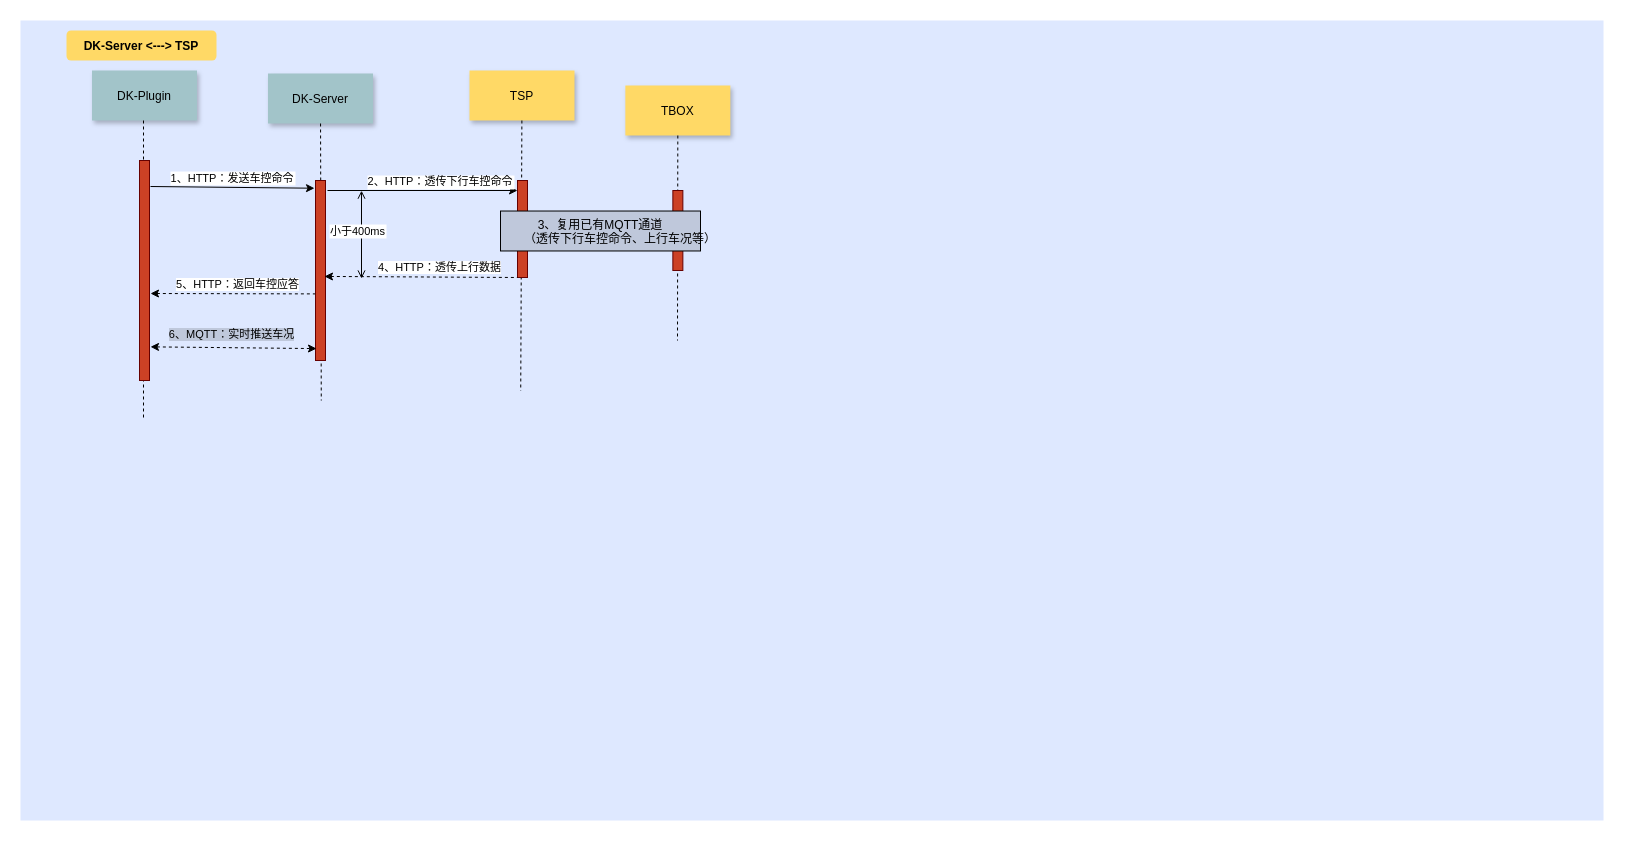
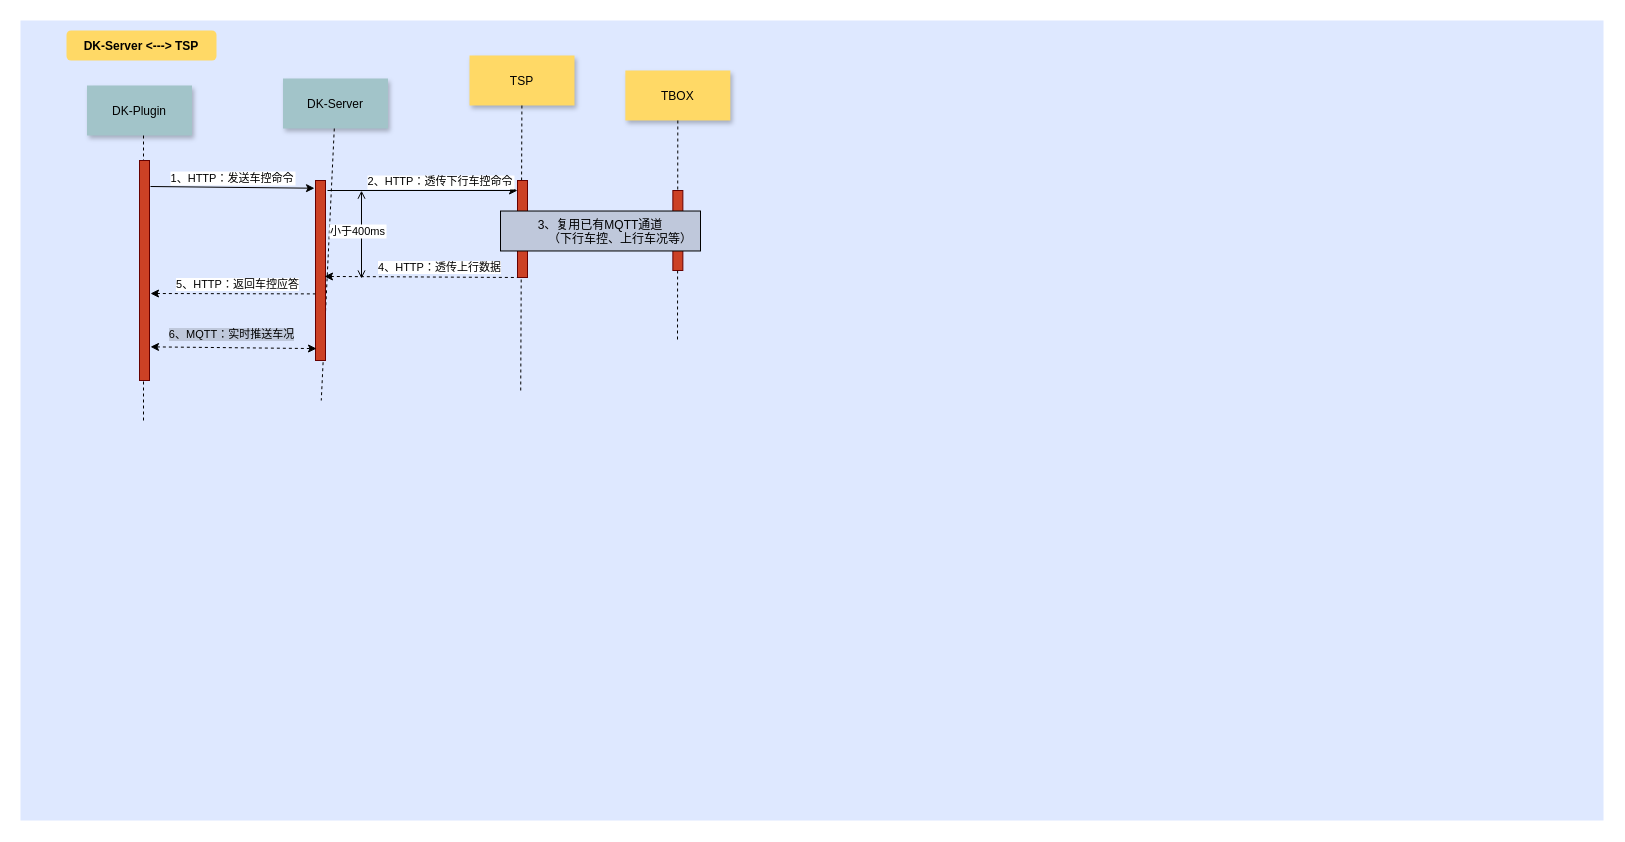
(145, 96) -> (140, 111)
(522, 96) -> (522, 81)
(321, 99) -> (336, 104)
(678, 111) -> (678, 96)
(600, 225) -> (600, 225)
